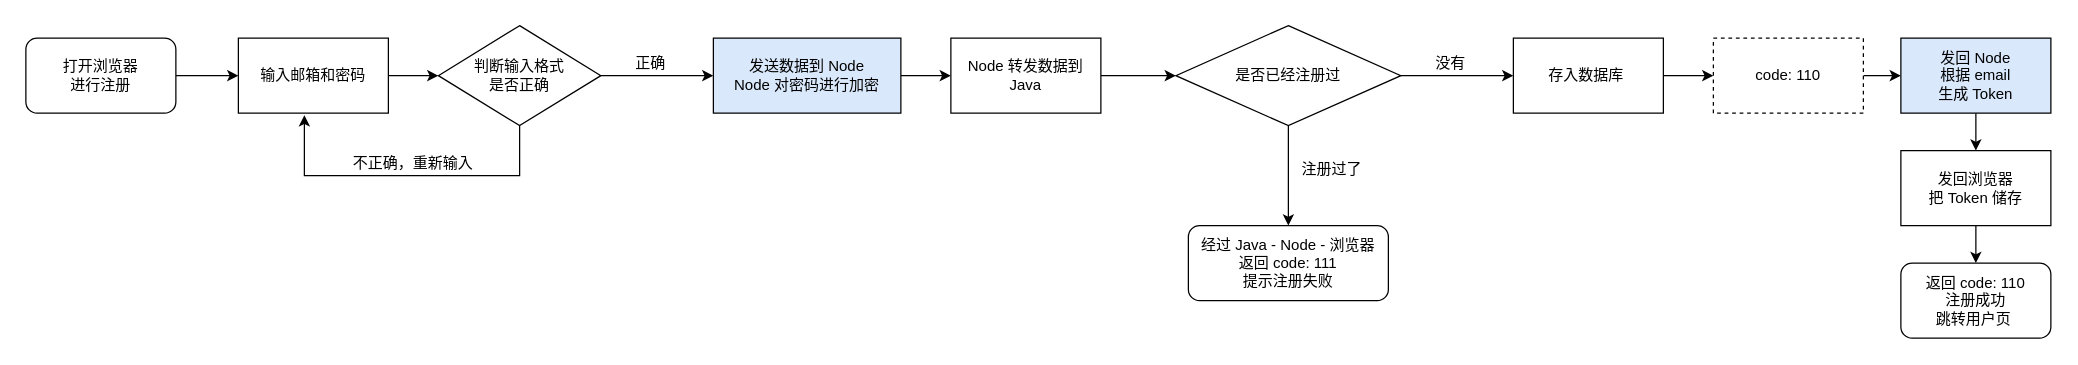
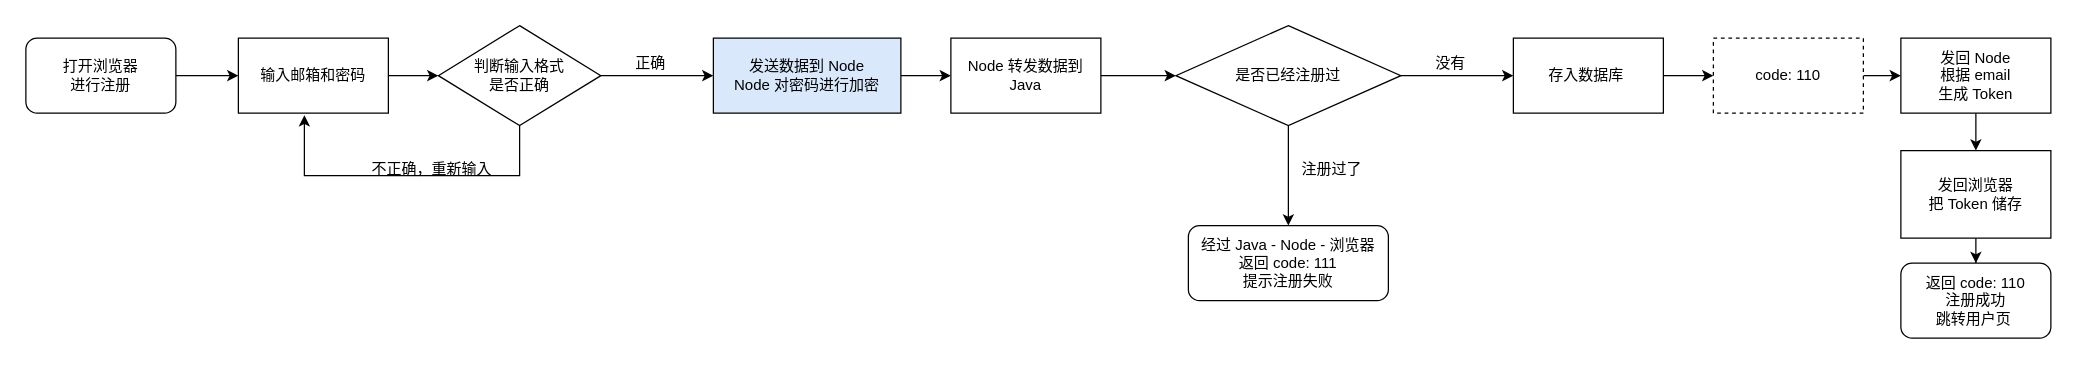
(1976, 76) -> (1976, 76)
(413, 163) -> (432, 169)
(1976, 188) -> (1976, 194)
